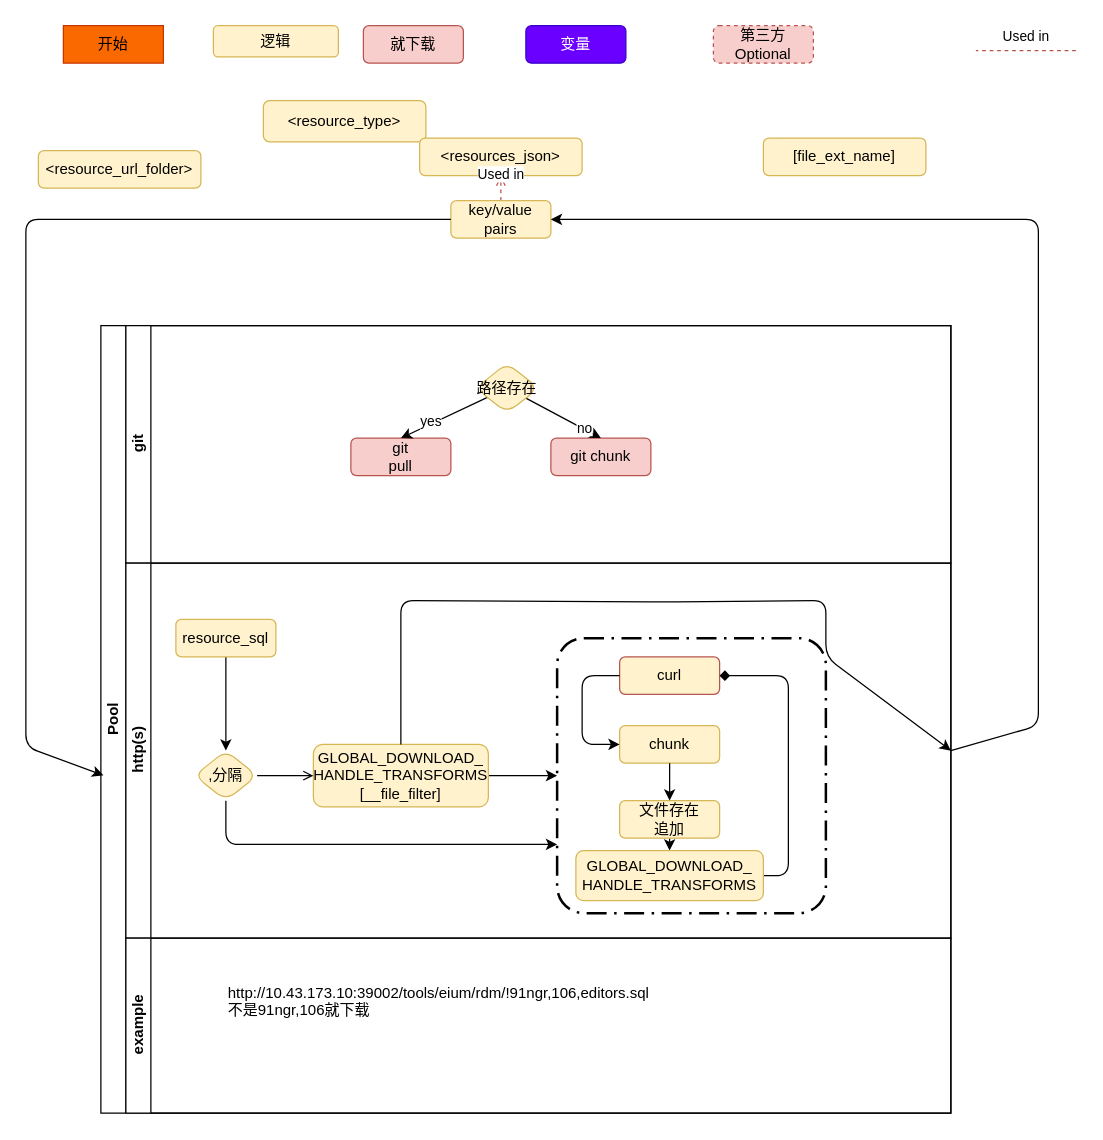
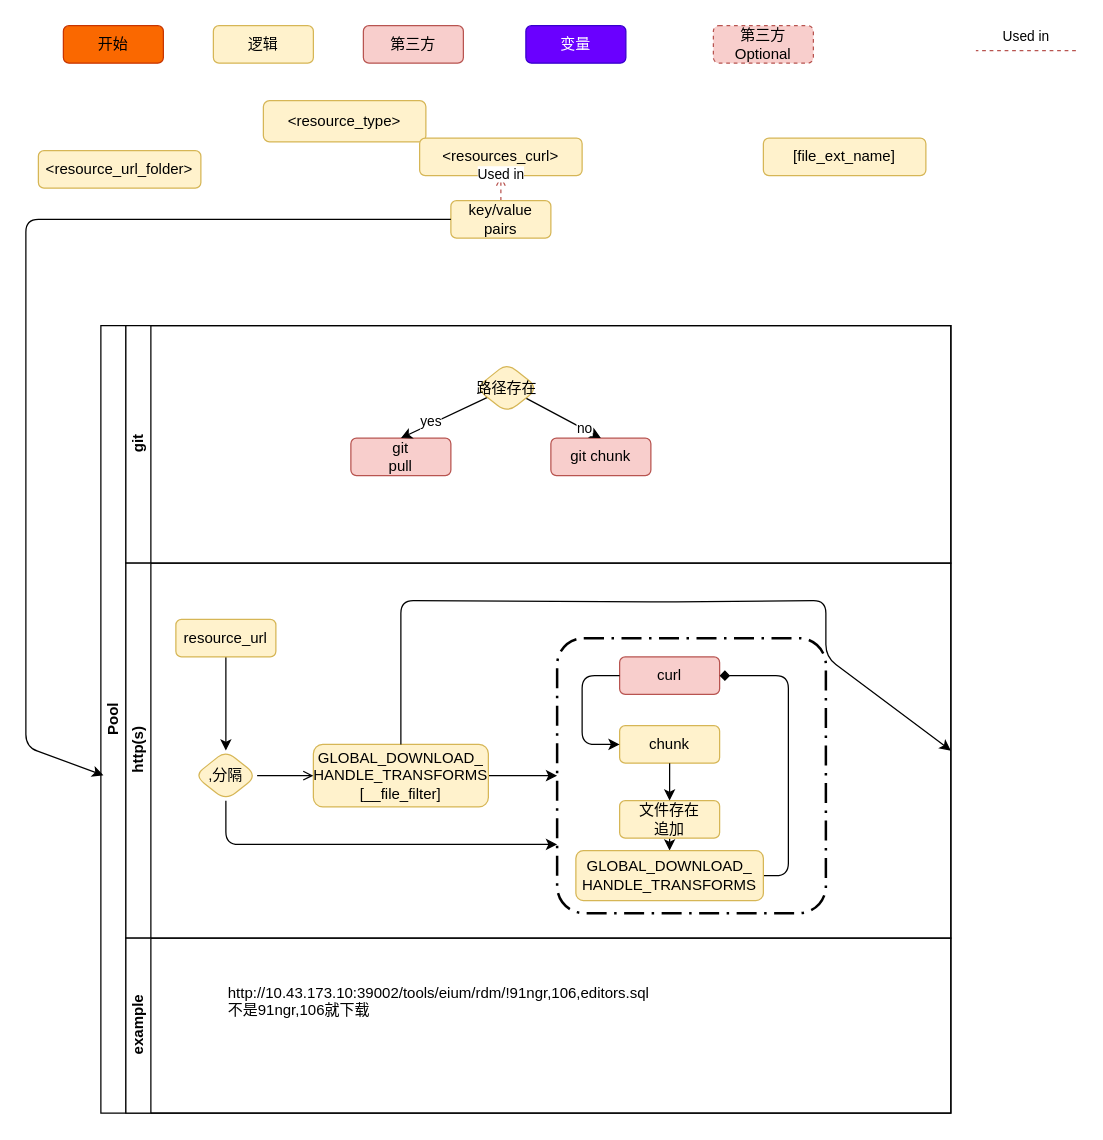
(276, 41) -> (263, 44)
(113, 44) -> (113, 44)
(413, 44) -> (413, 44)
(501, 157) -> (501, 157)
(1038, 280) -> none
(226, 638) -> (226, 638)
(669, 676) -> (669, 676)
